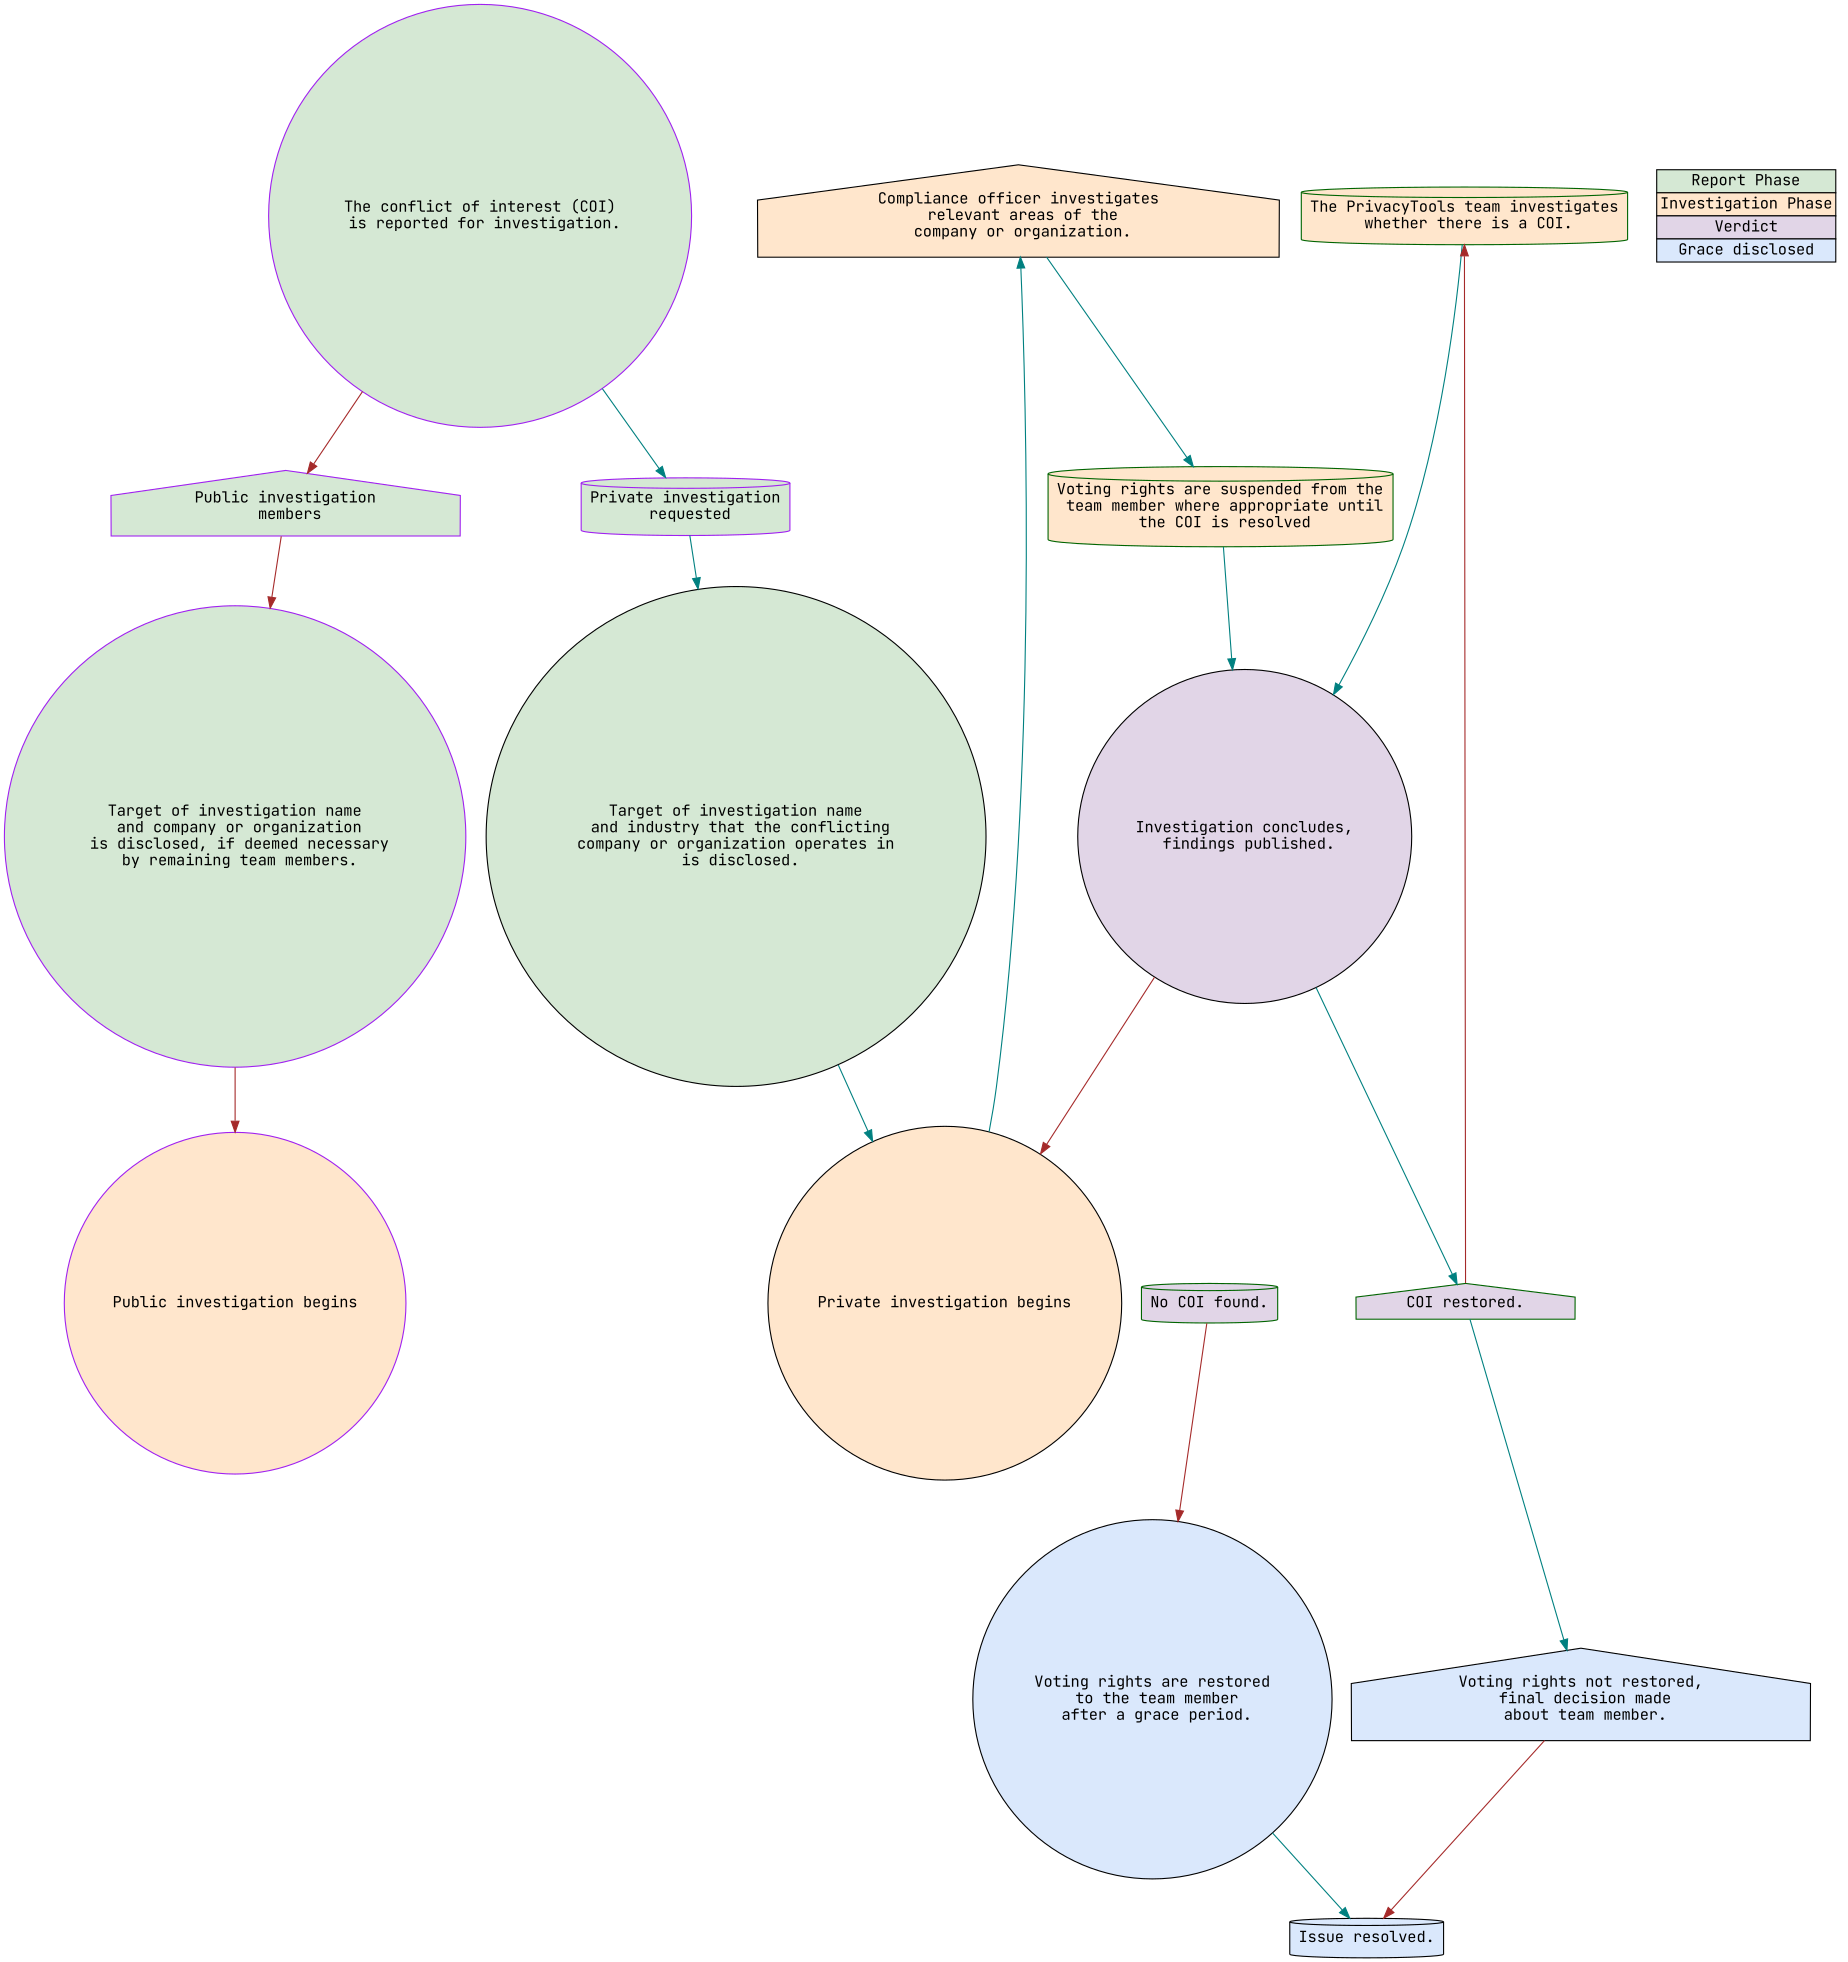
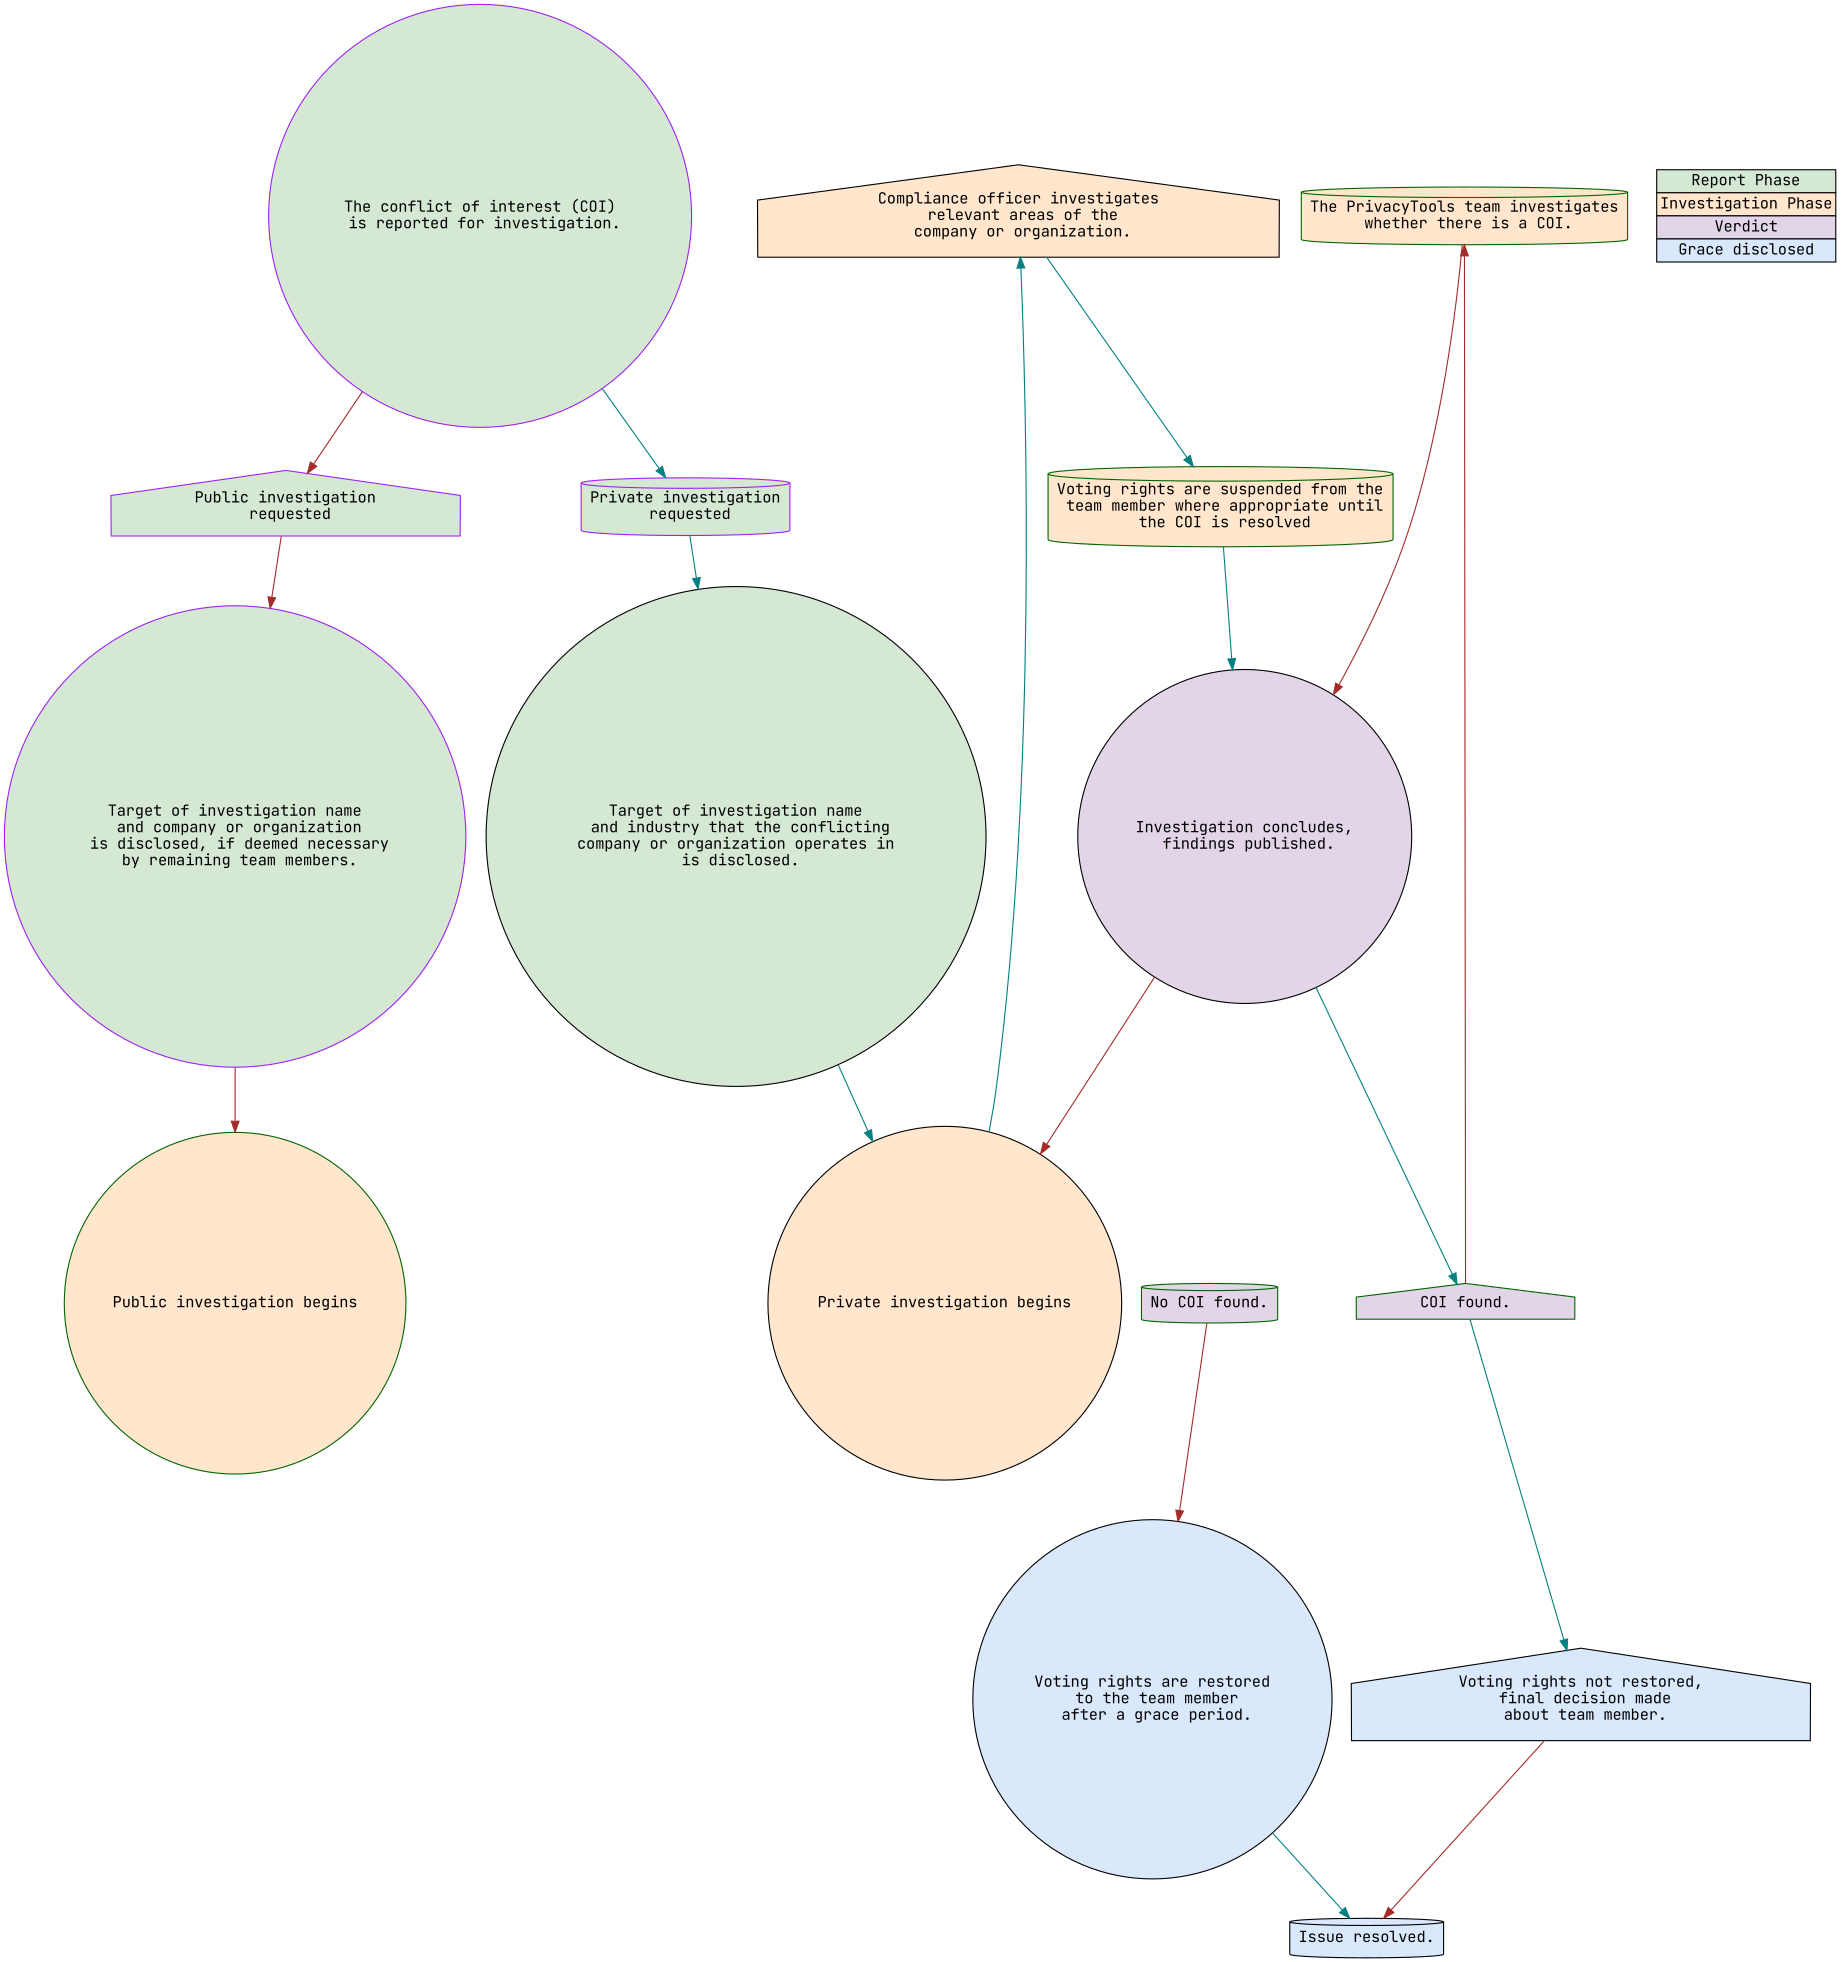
(1425, 472) -> (1425, 472)
(286, 507) -> (286, 507)
(235, 1303) -> (235, 1303)
(1466, 1303) -> (1466, 1303)
